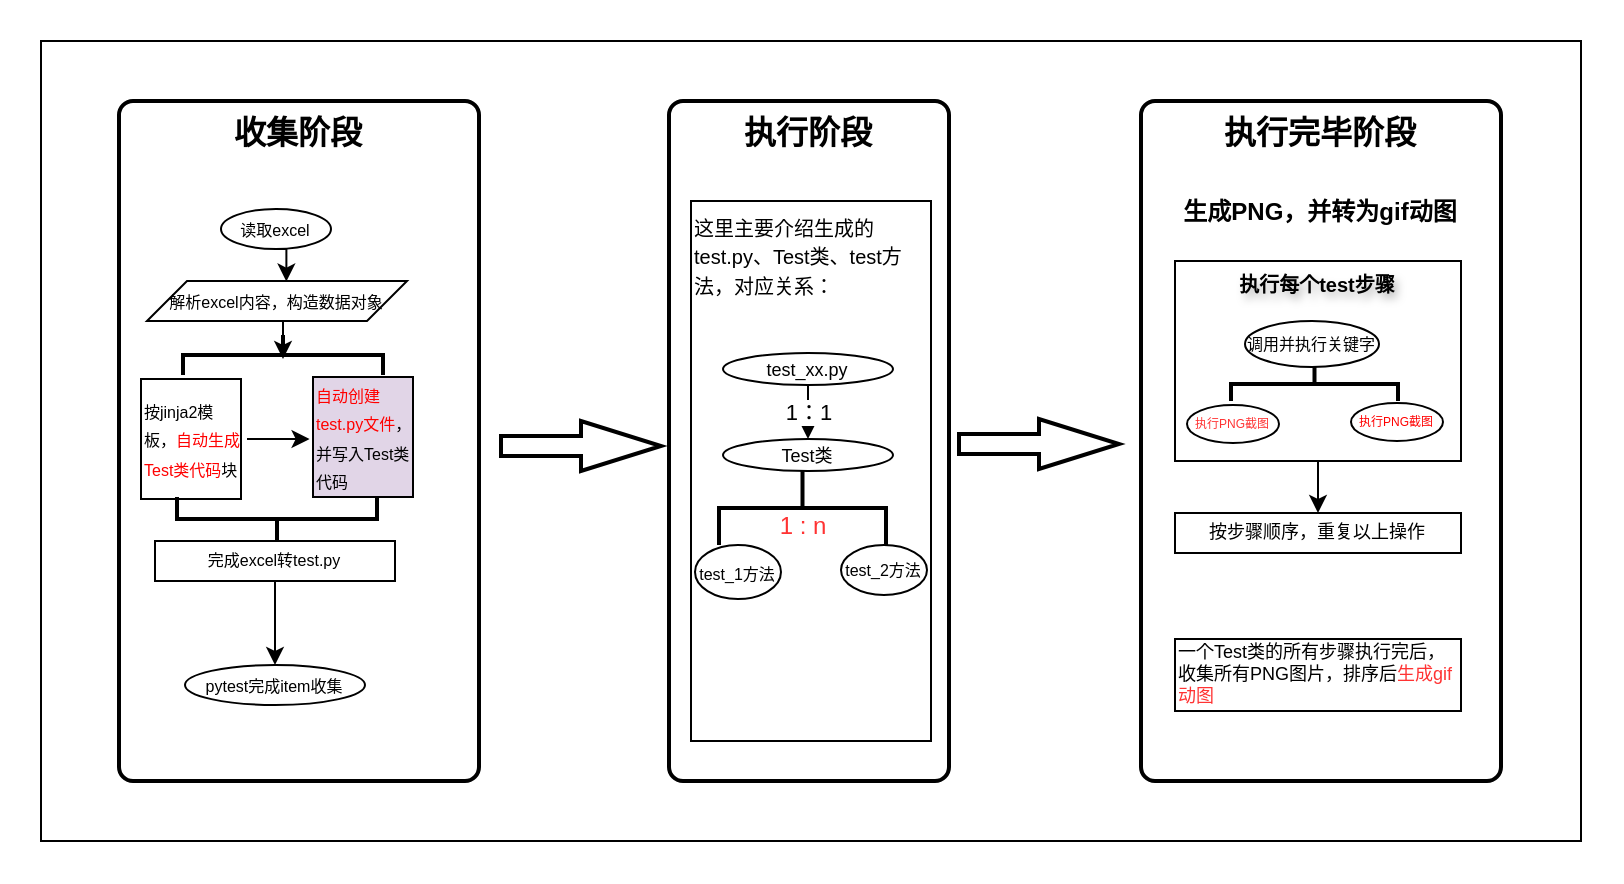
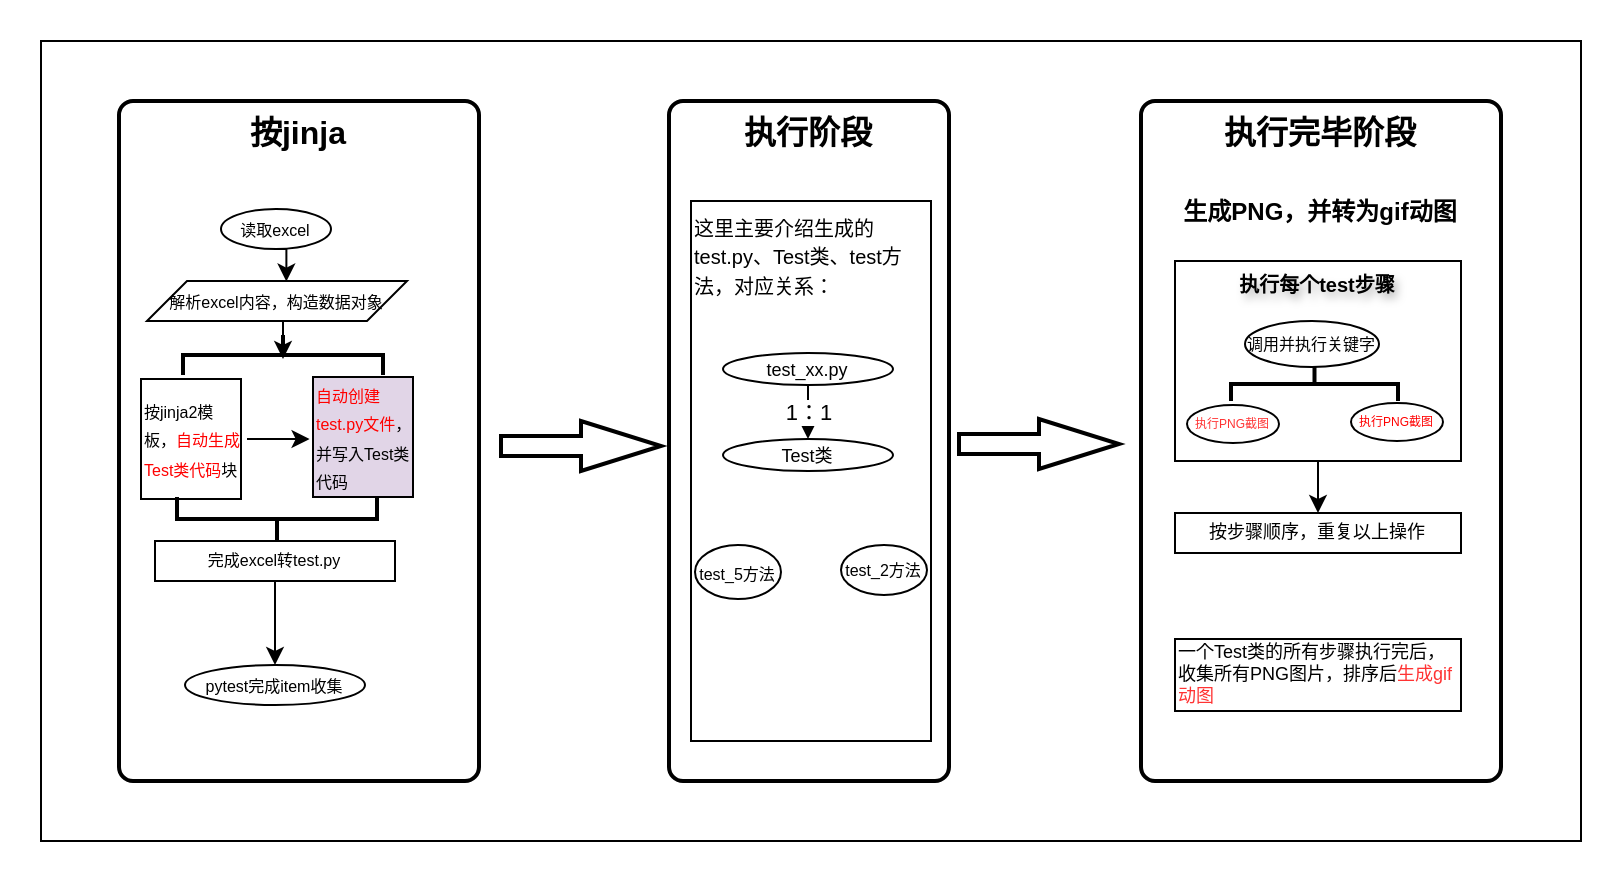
(299, 134) -> (299, 134)
(803, 508) -> none
(738, 573) -> (738, 573)
